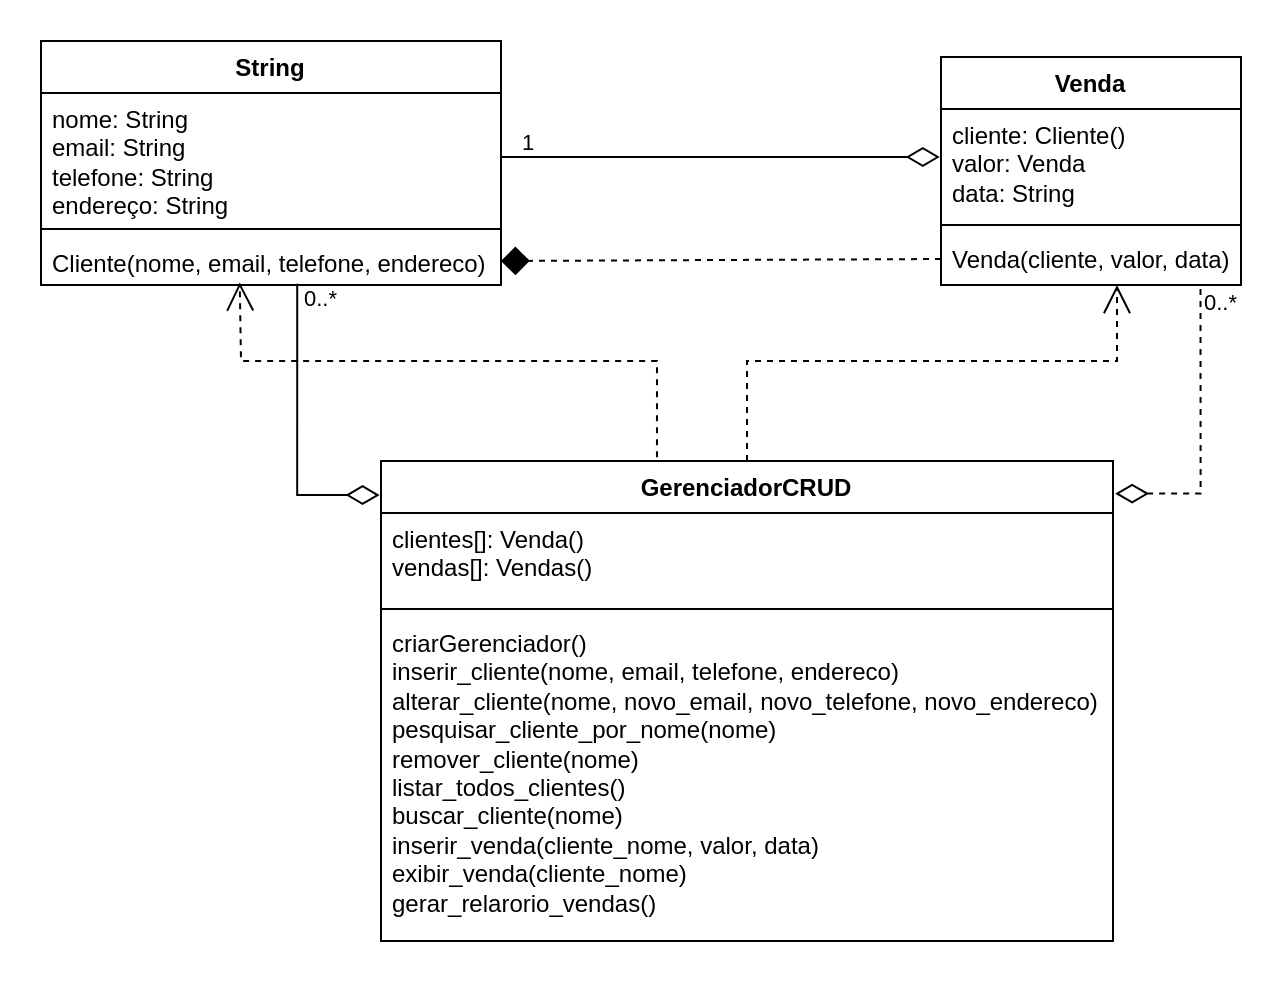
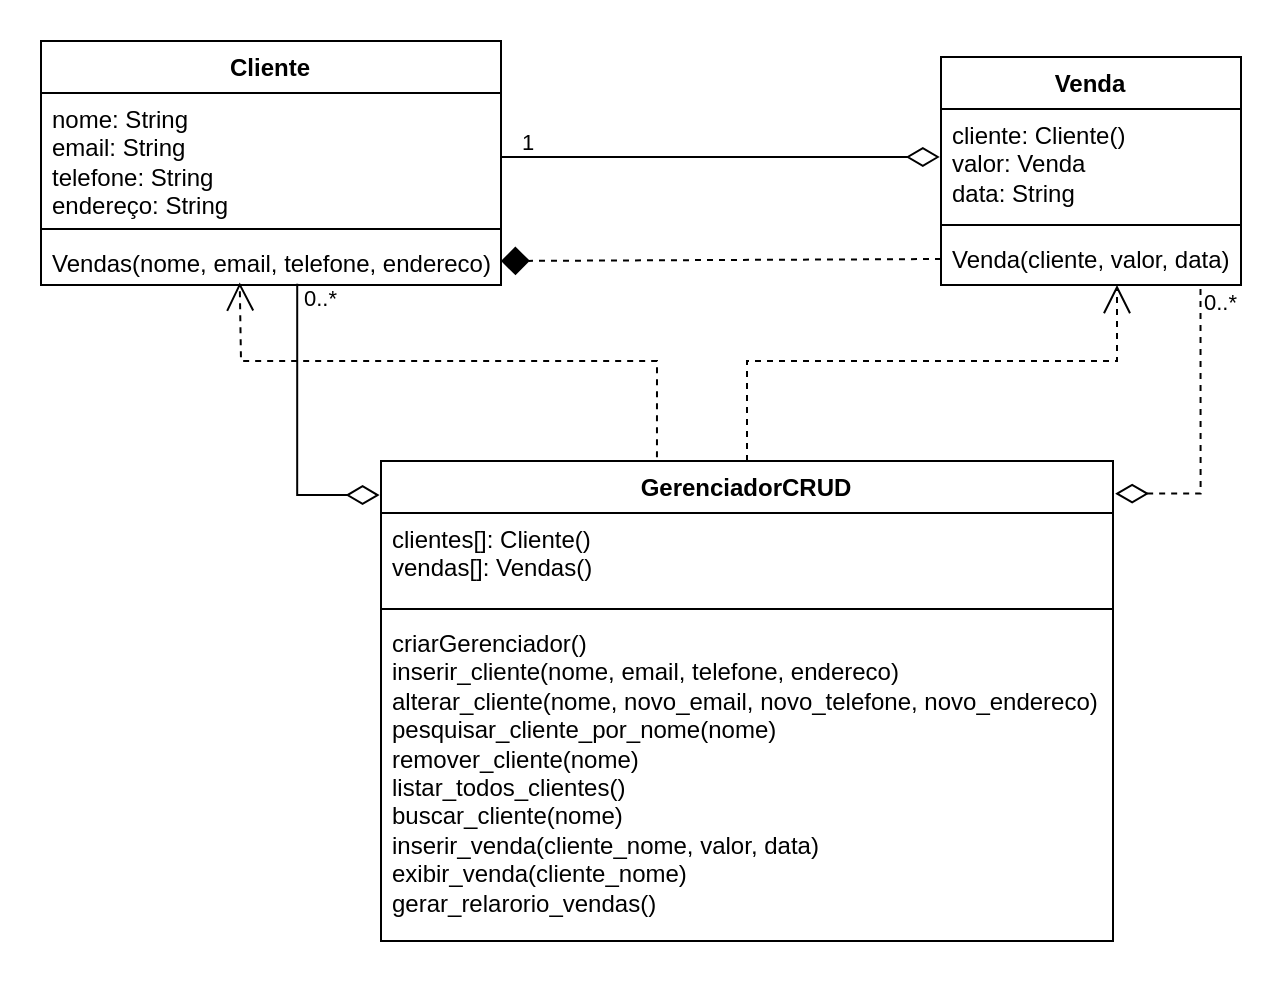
(271, 69) -> (271, 69)
(273, 280) -> (273, 280)
(508, 556) -> (515, 556)
